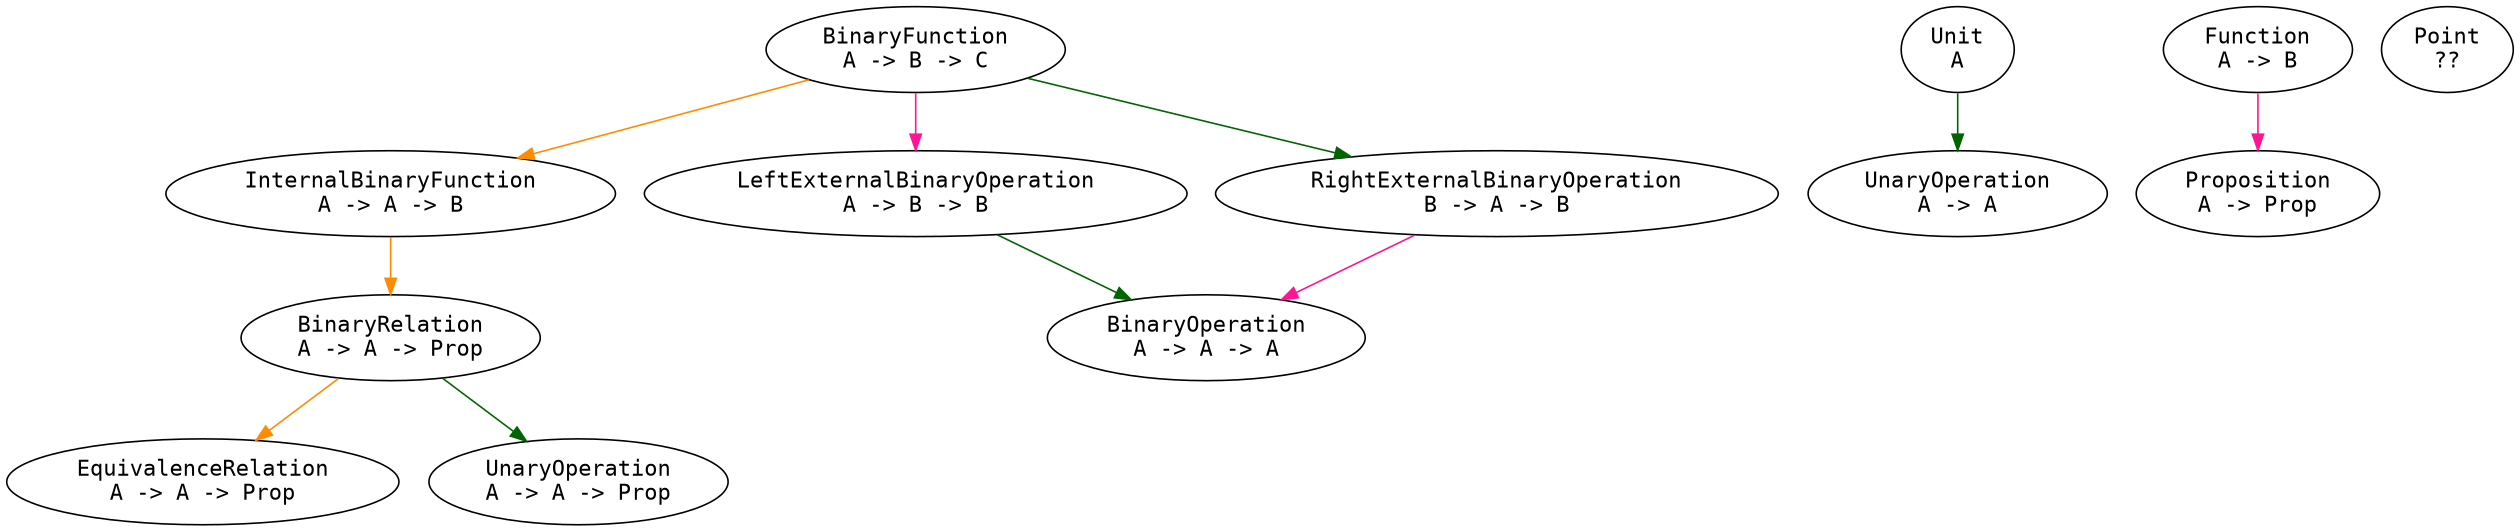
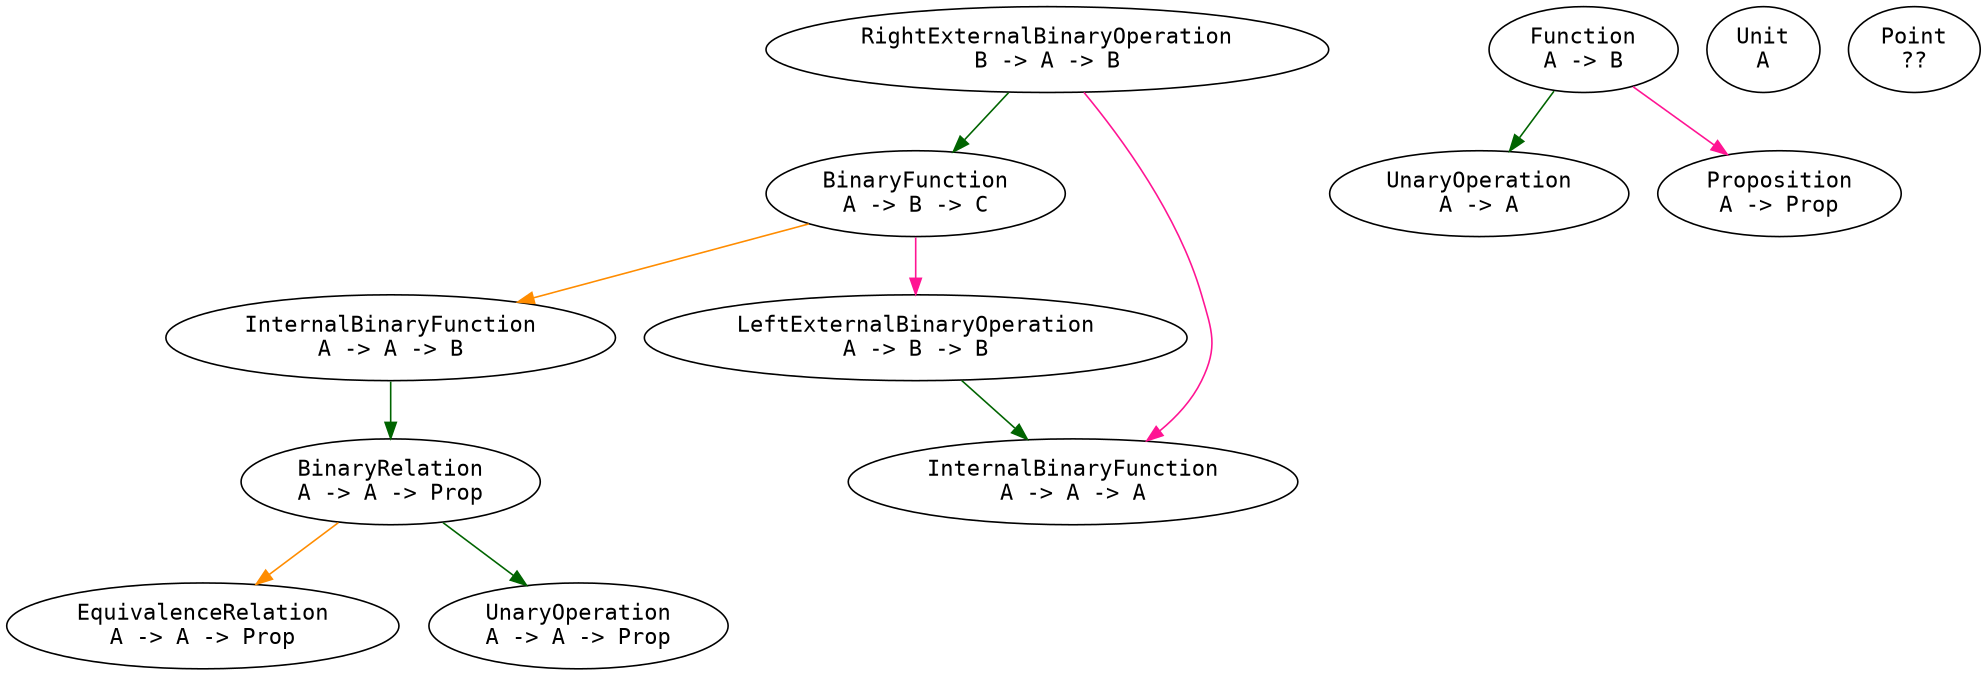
(1958, 114) -> (1537, 114)
(1181, 116) -> (987, 116)
(391, 258) -> (391, 402)
(1206, 338) -> (1073, 482)
